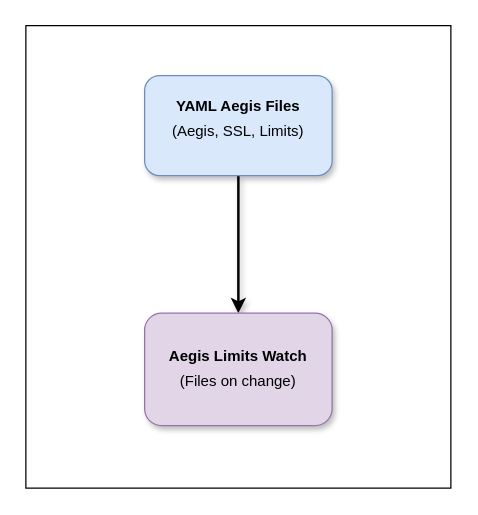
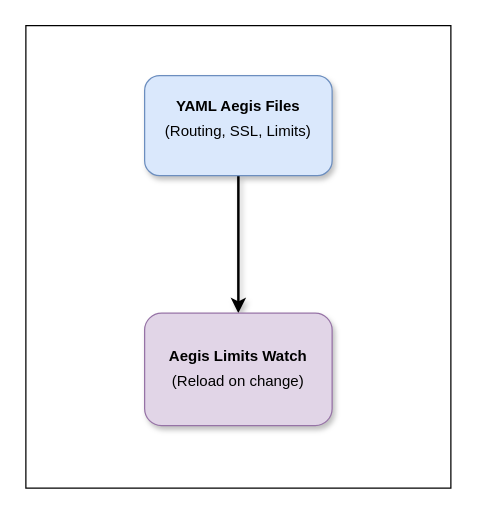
(238, 132) -> (238, 132)
(238, 382) -> (238, 382)
